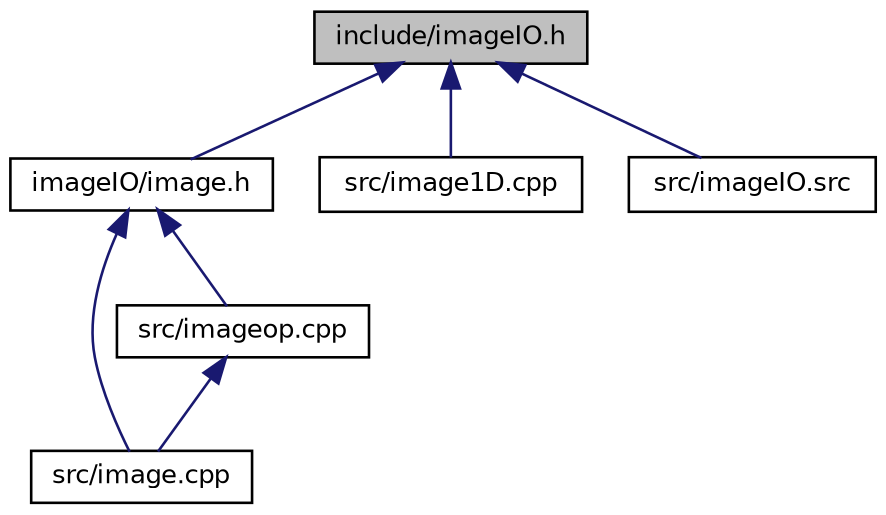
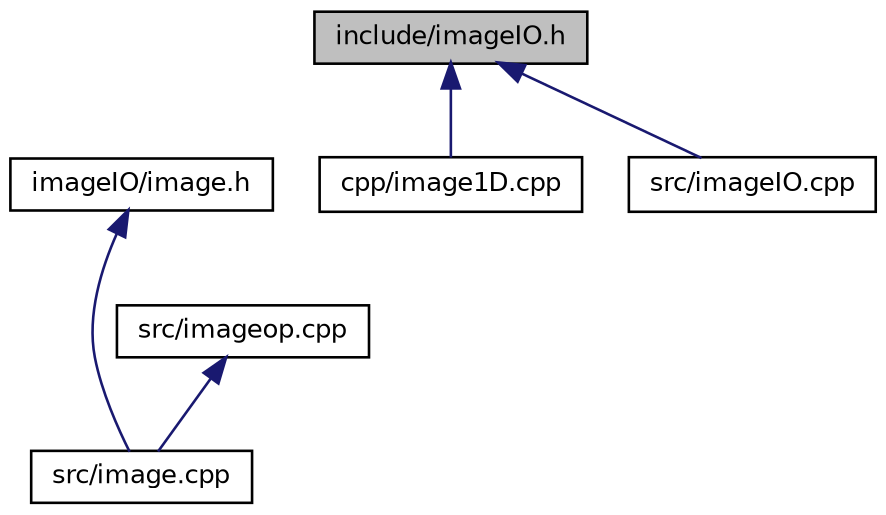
(285, 116) -> none
(451, 185) -> (451, 185)
(752, 185) -> (752, 185)
(200, 269) -> none
